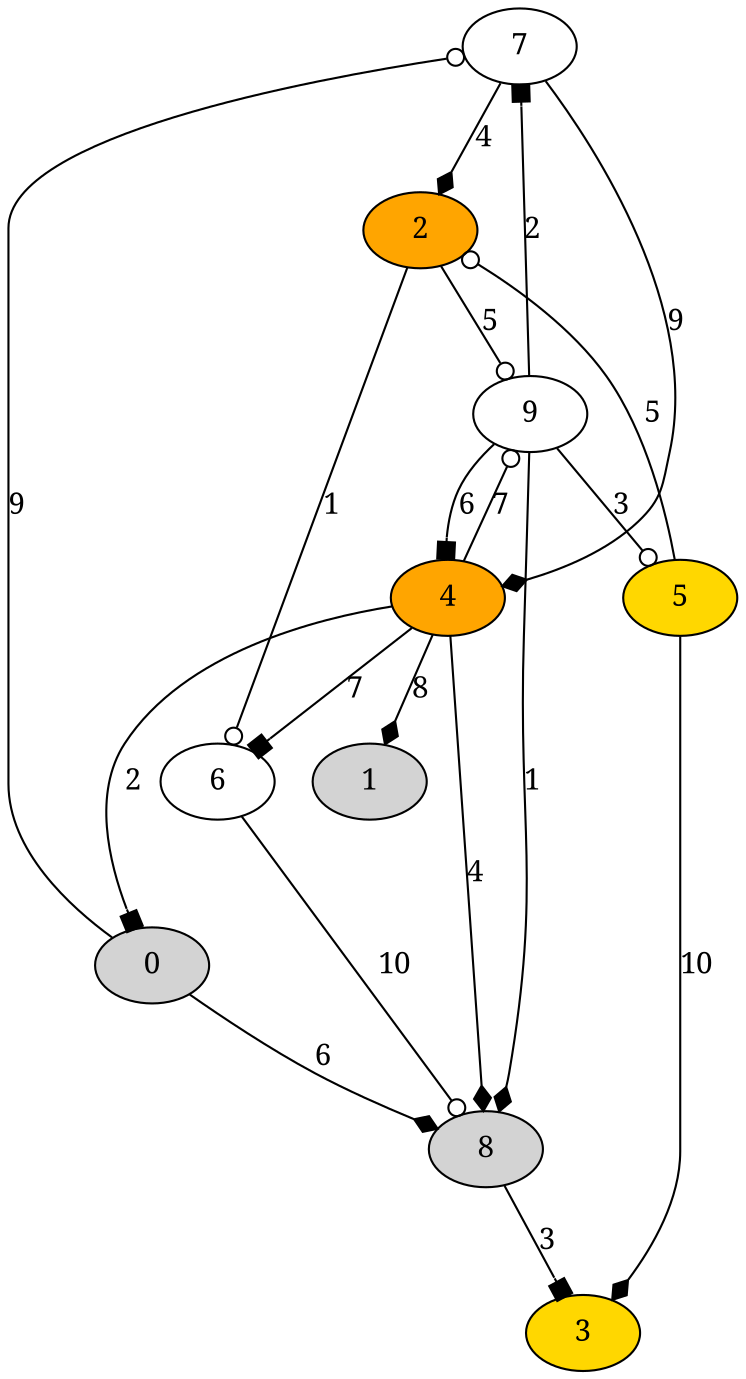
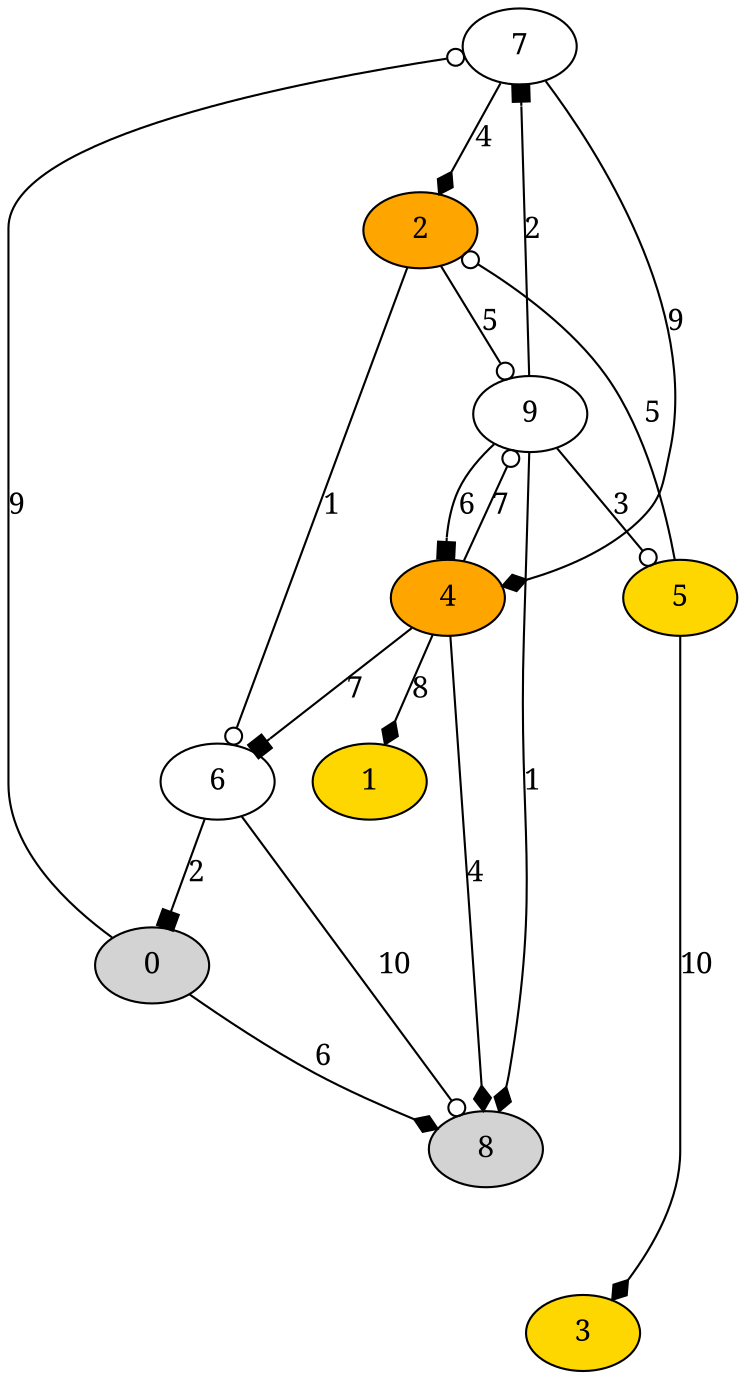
(171, 694) -> (188, 864)
(370, 782) -> (370, 782)
(529, 1232) -> none
